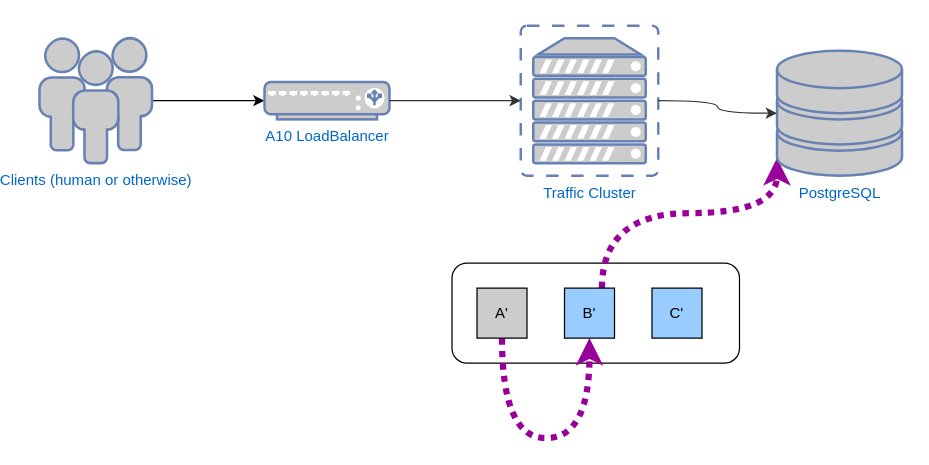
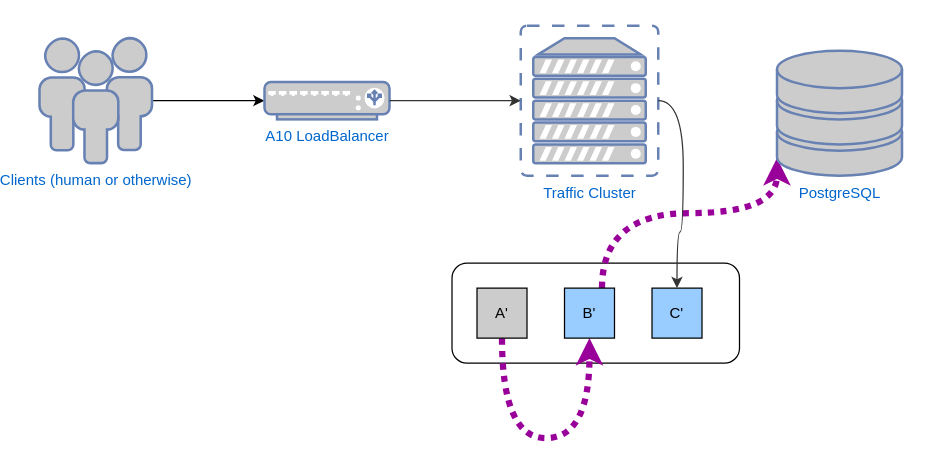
(713, 104) -> (683, 187)
